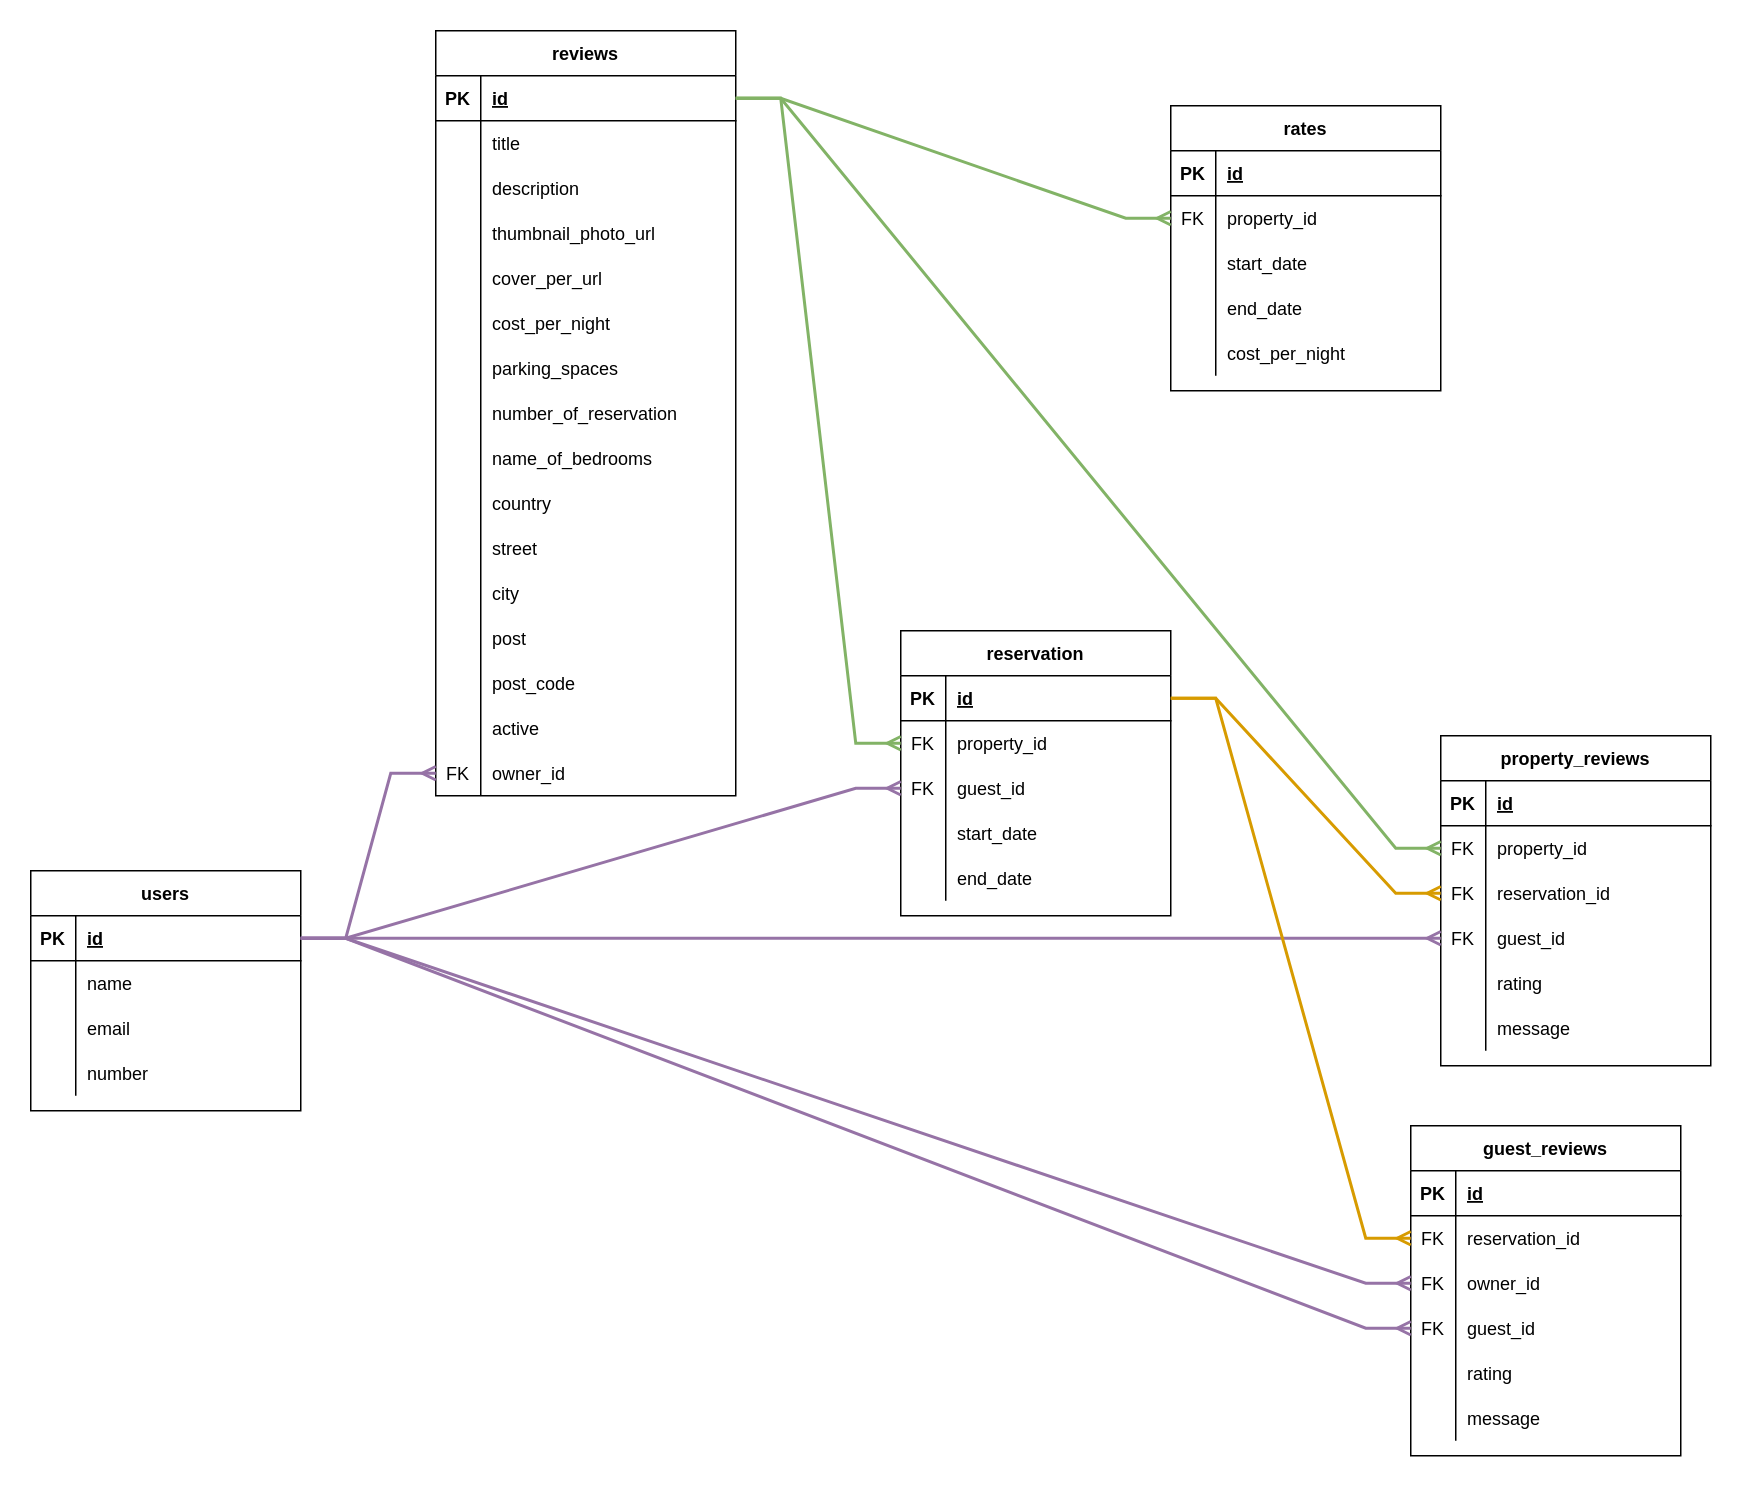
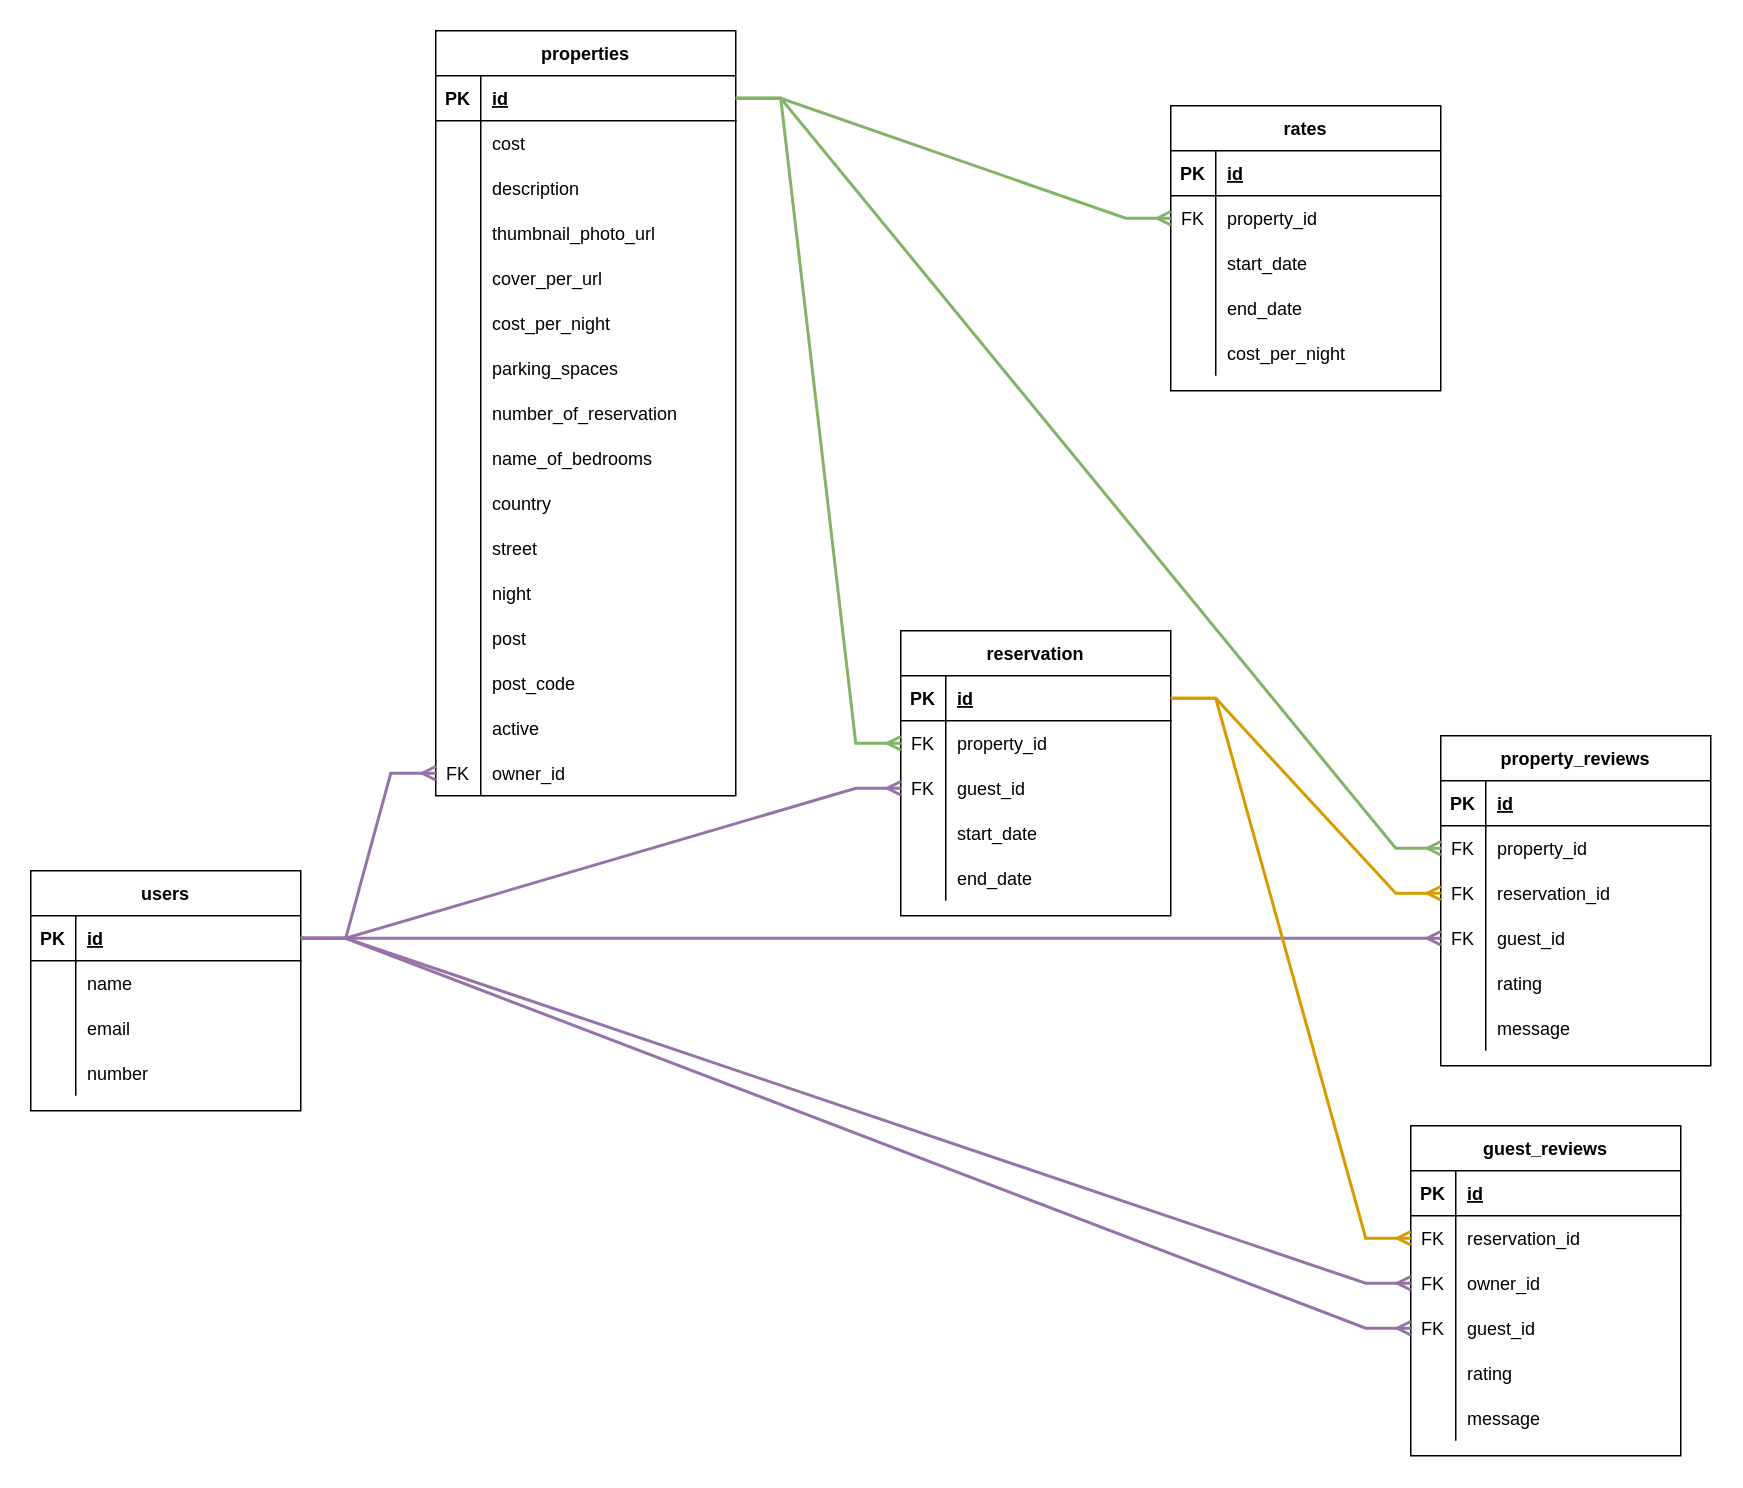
(585, 54) -> (585, 54)
(513, 144) -> (512, 144)
(510, 594) -> (515, 594)
